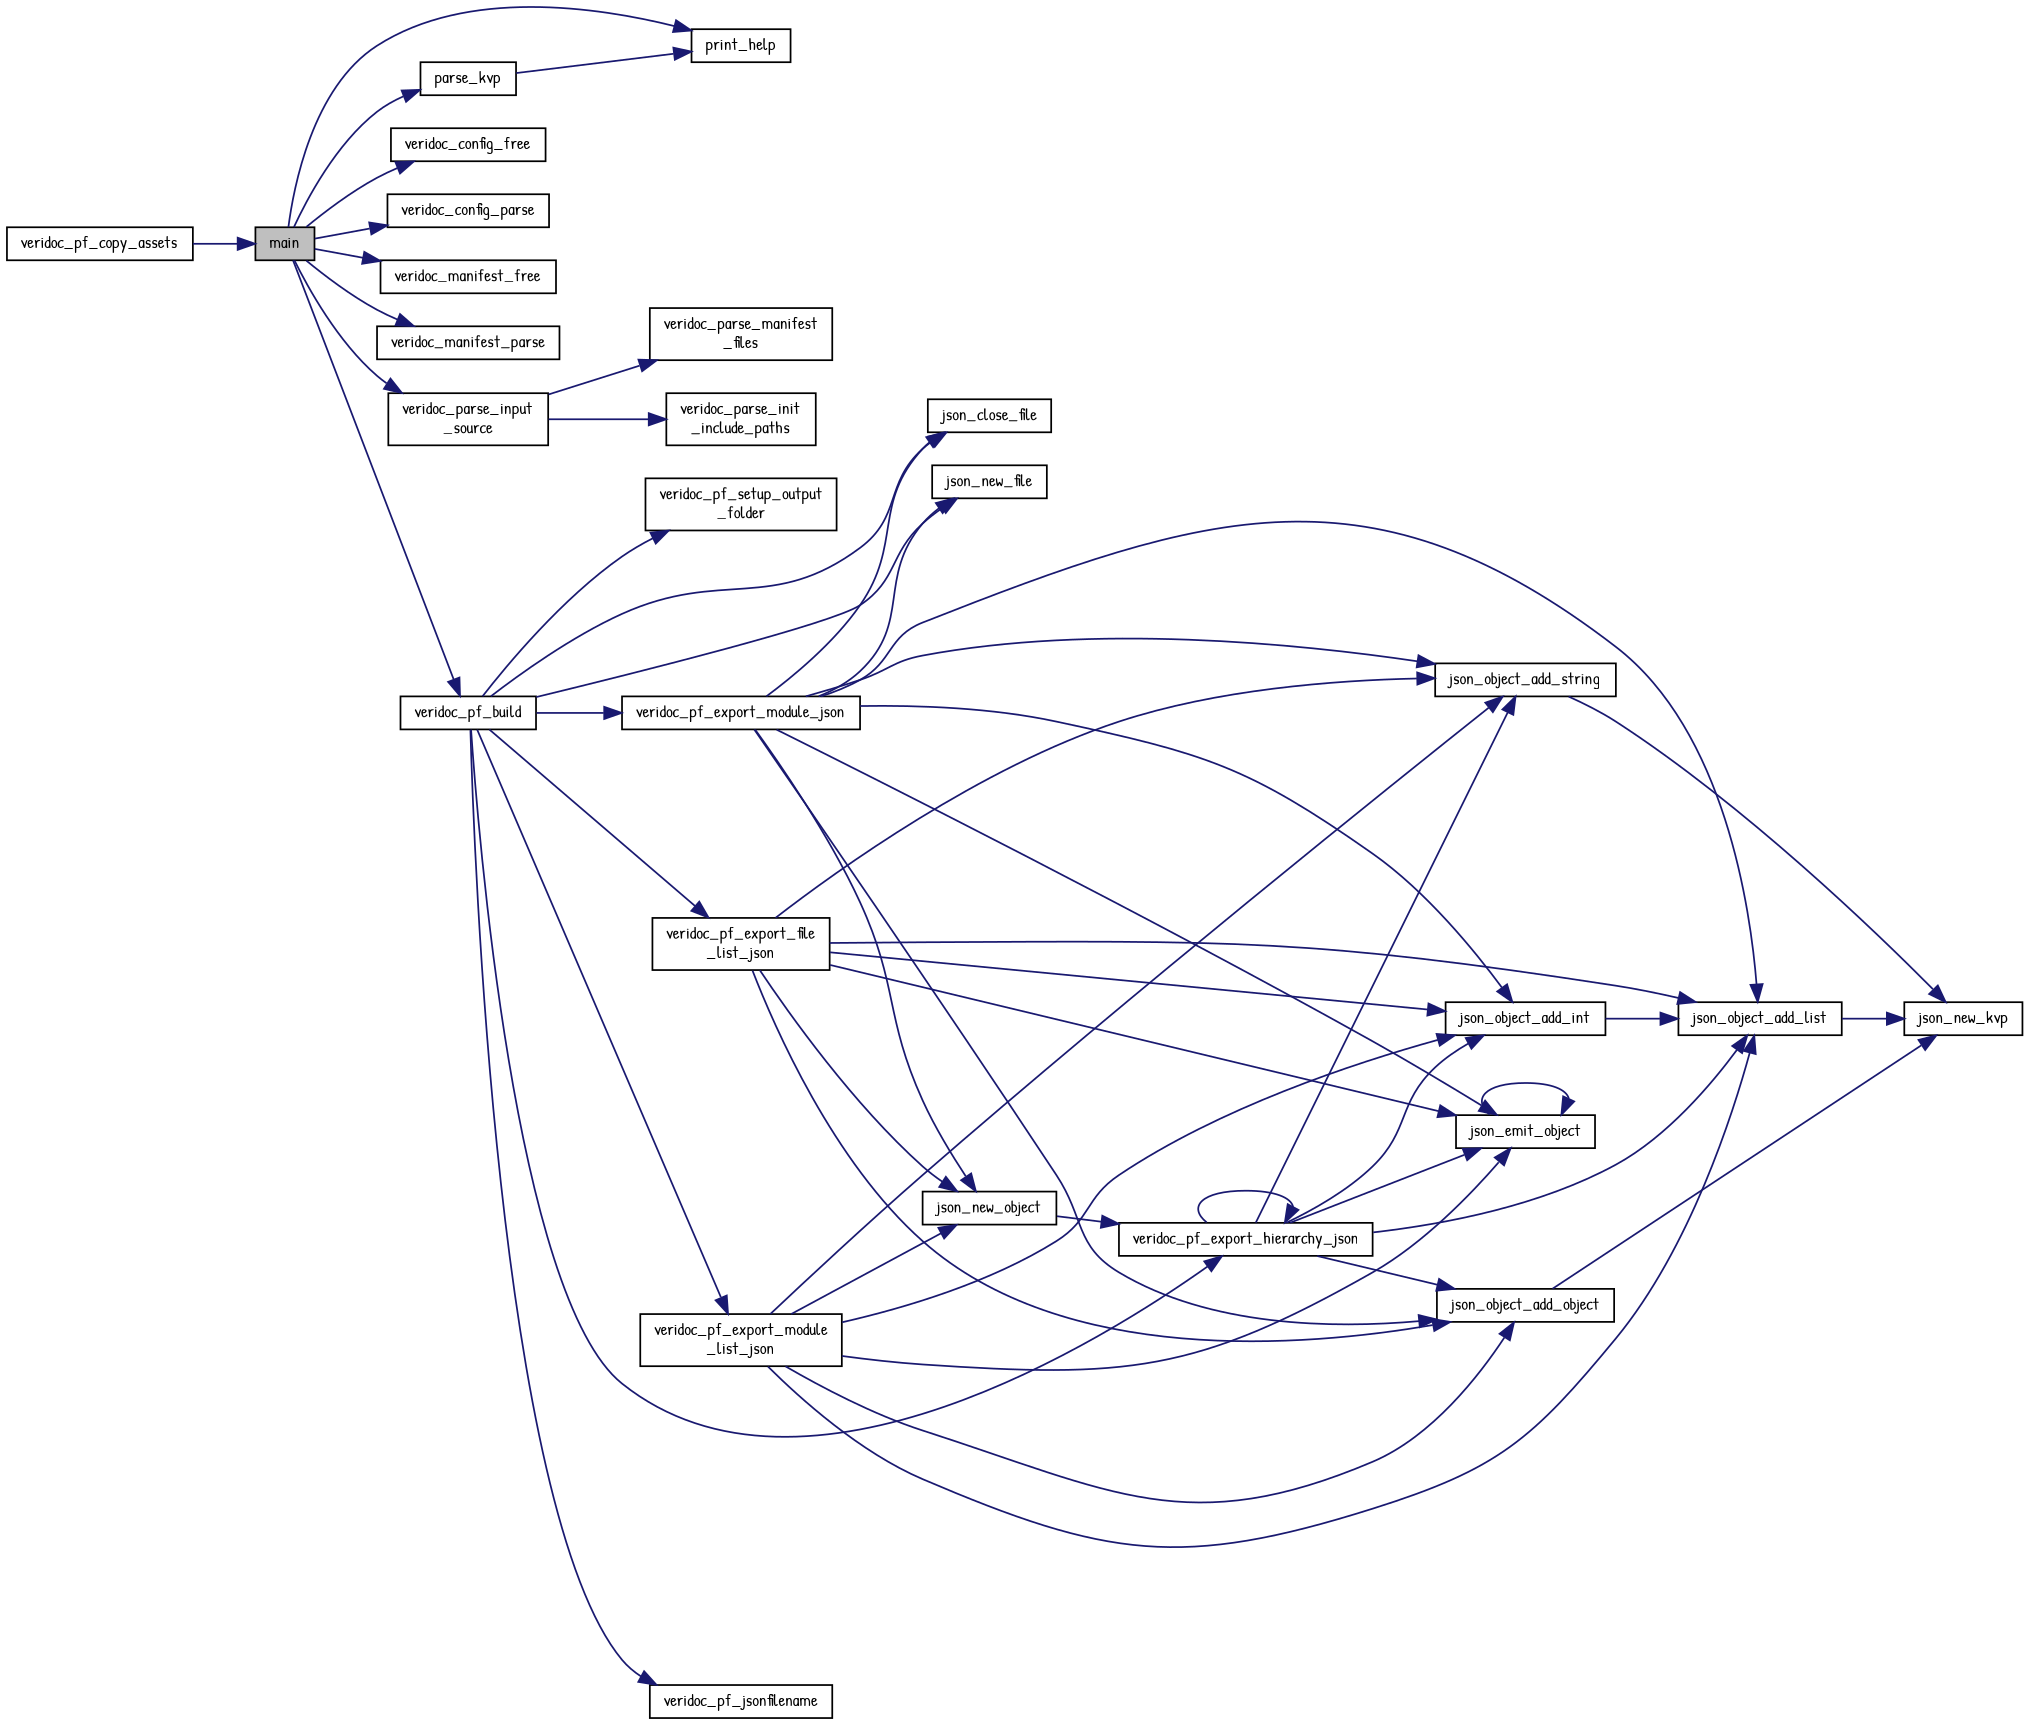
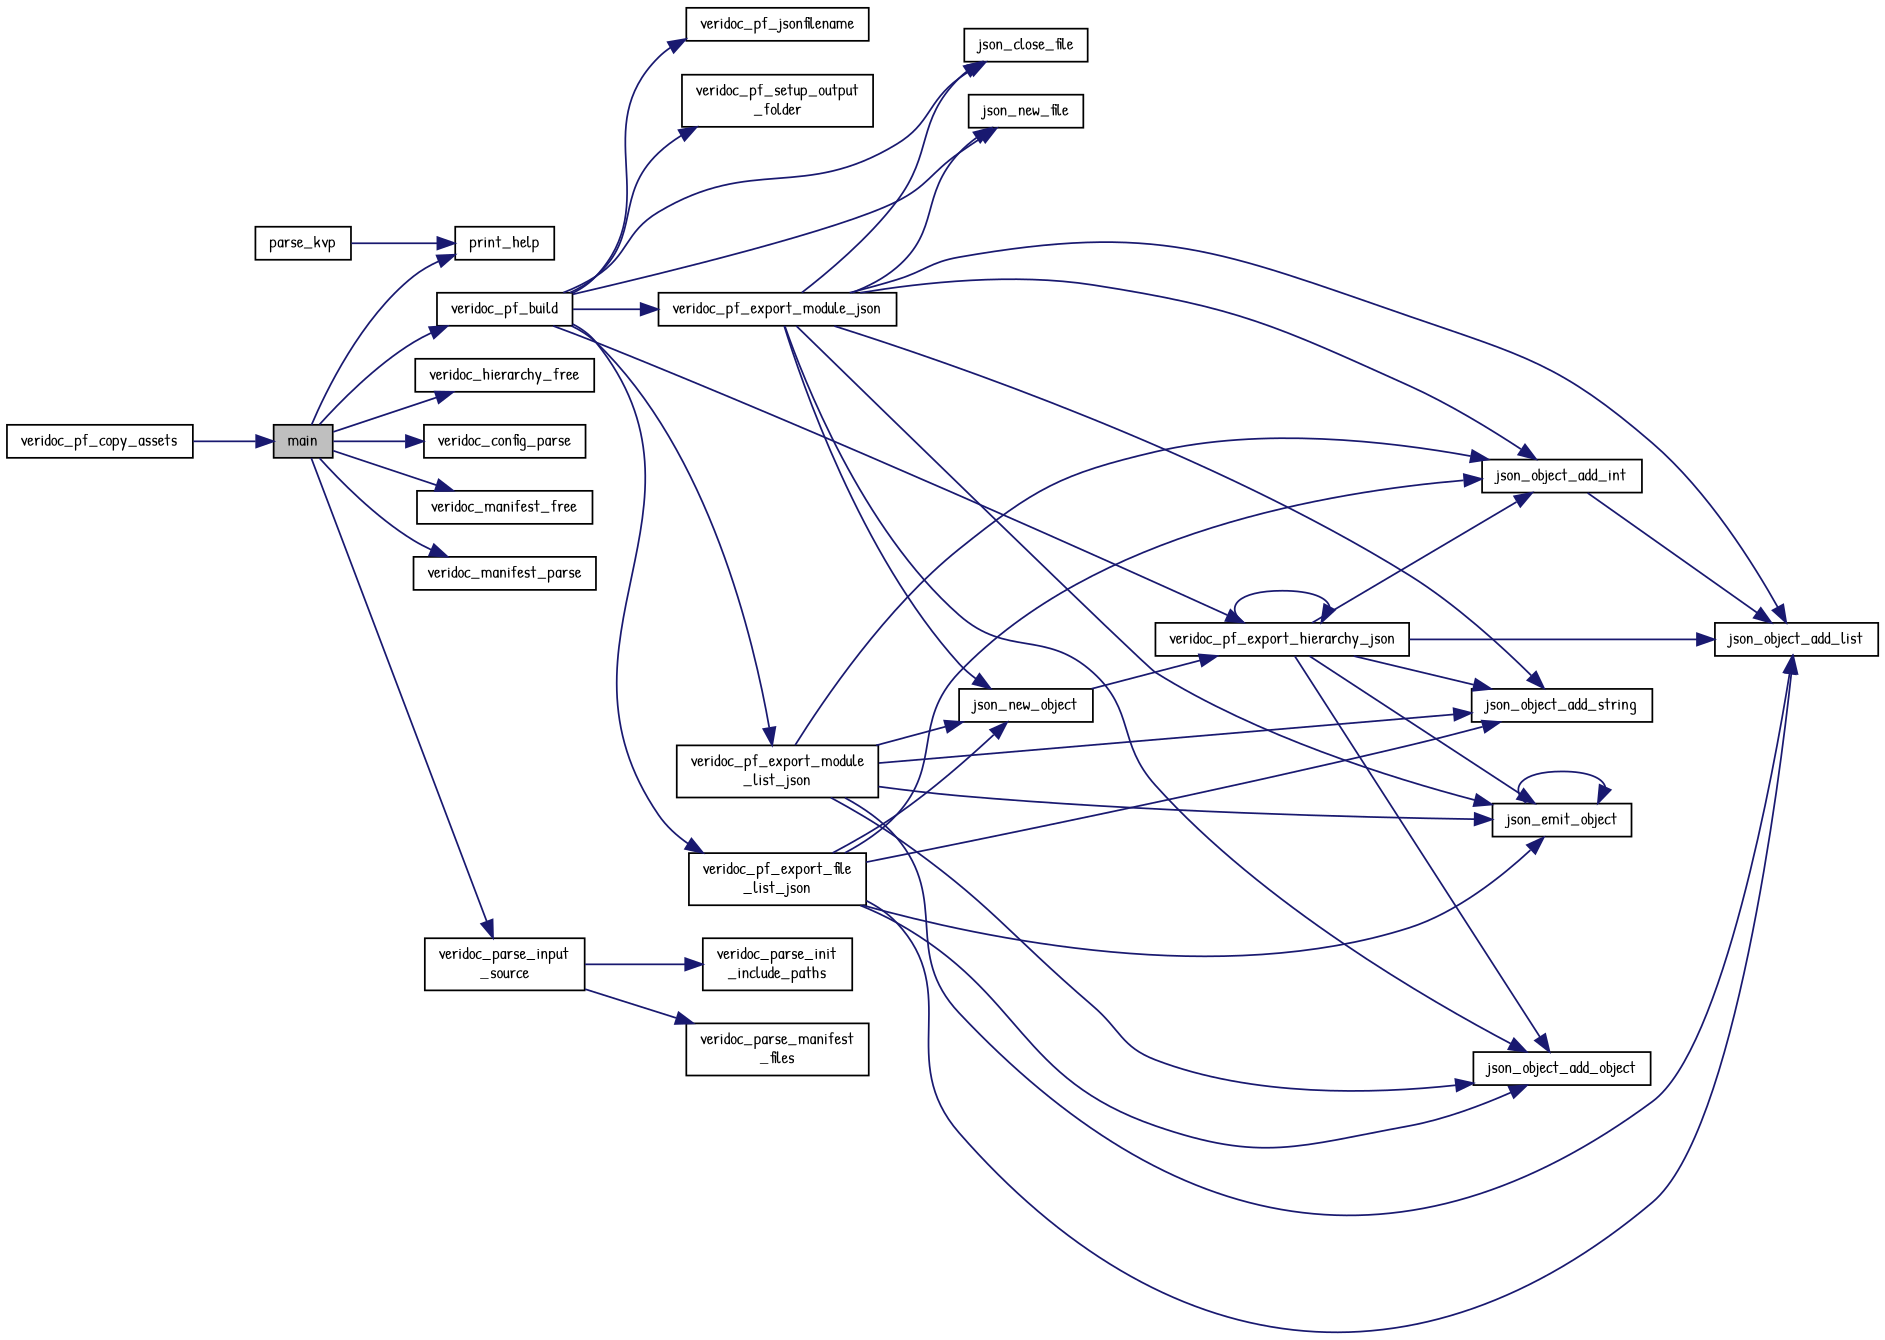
(468, 145) -> (505, 375)
(338, 152) -> none
(1963, 1019) -> none
